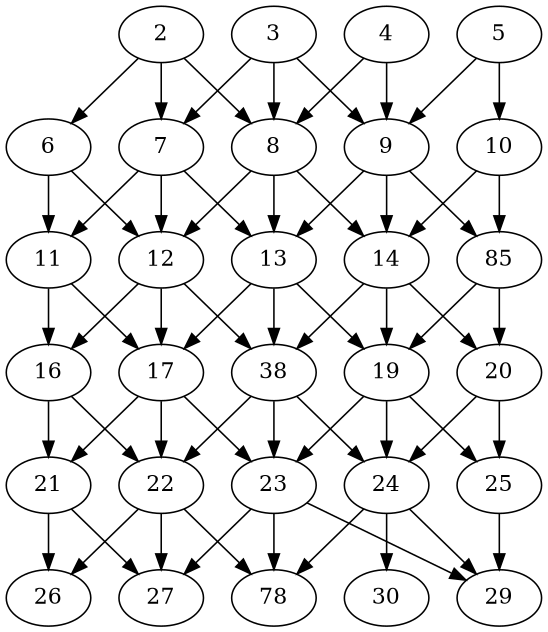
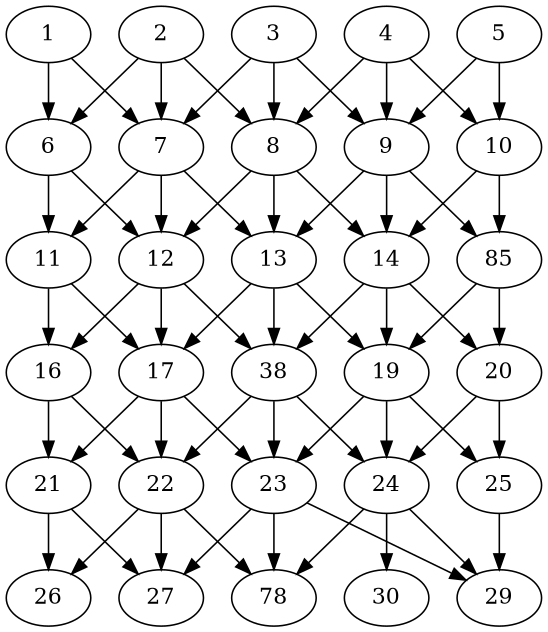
none -> (49, 34)
none -> (436, 84)
